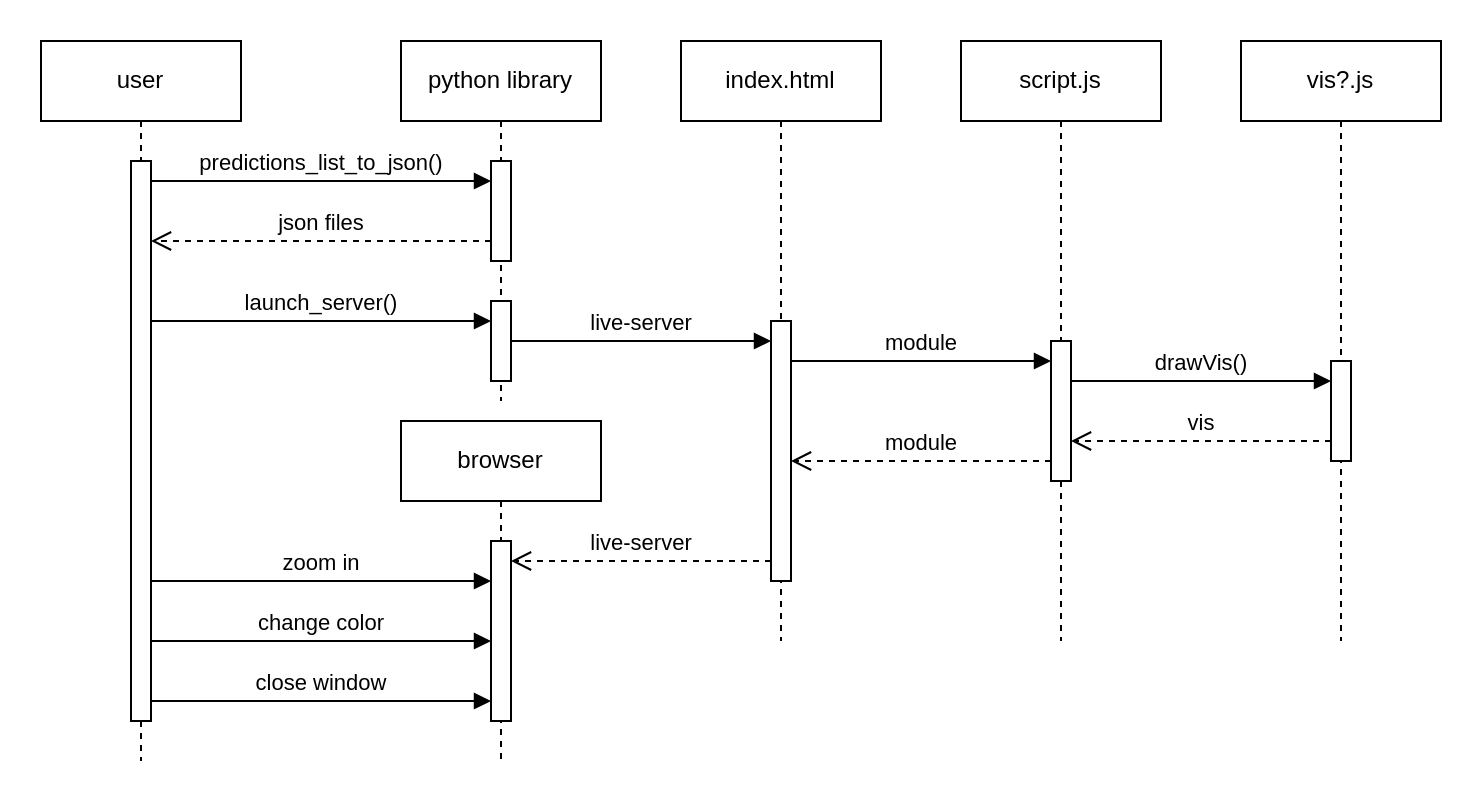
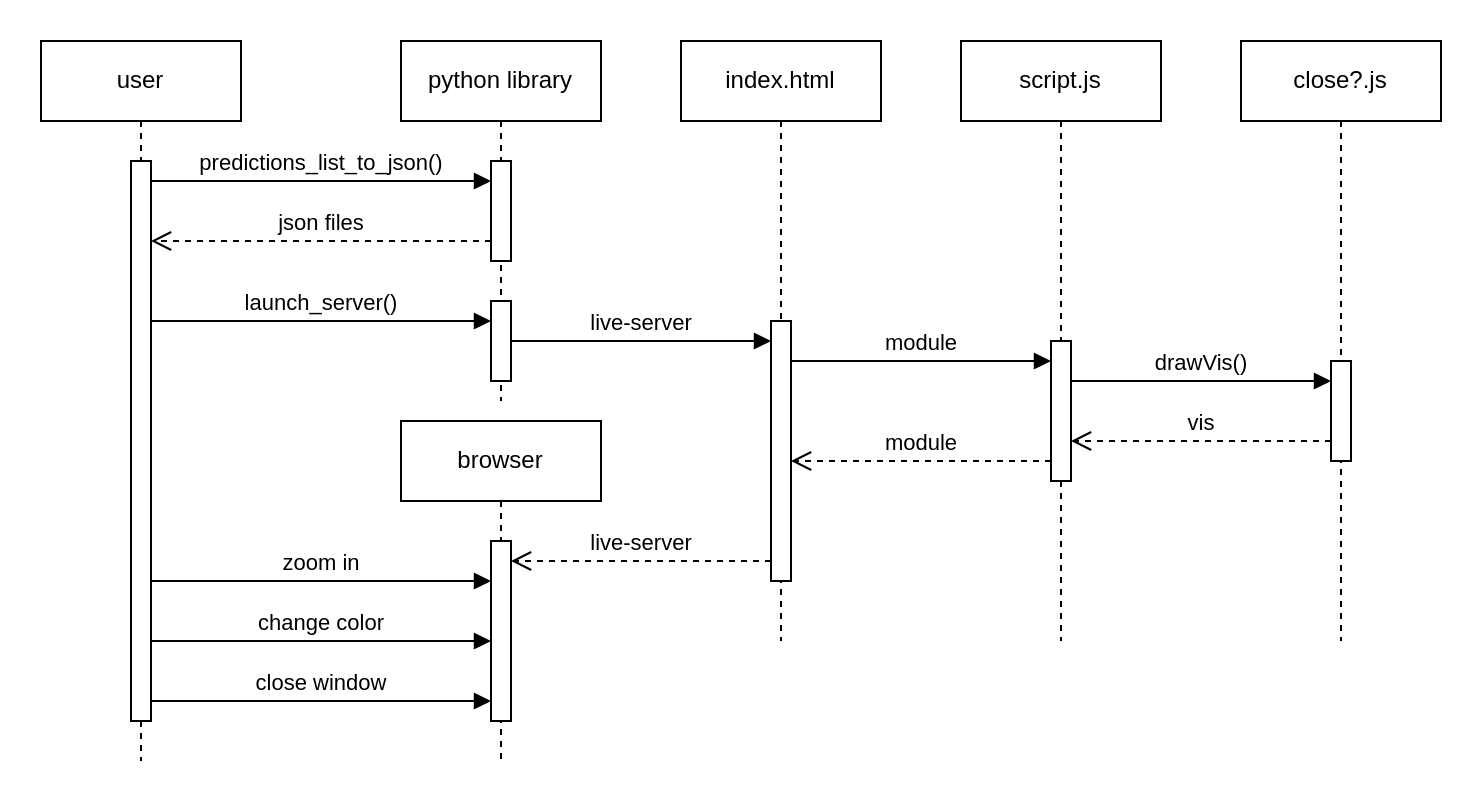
(1341, 81) -> (1341, 81)
